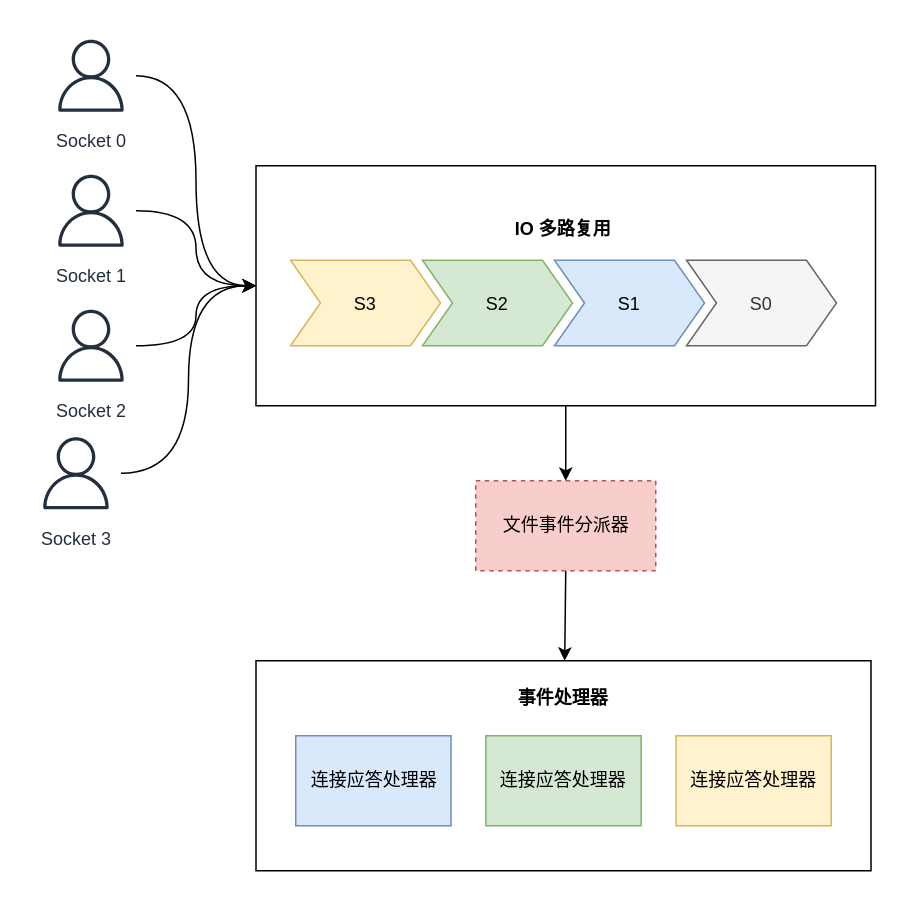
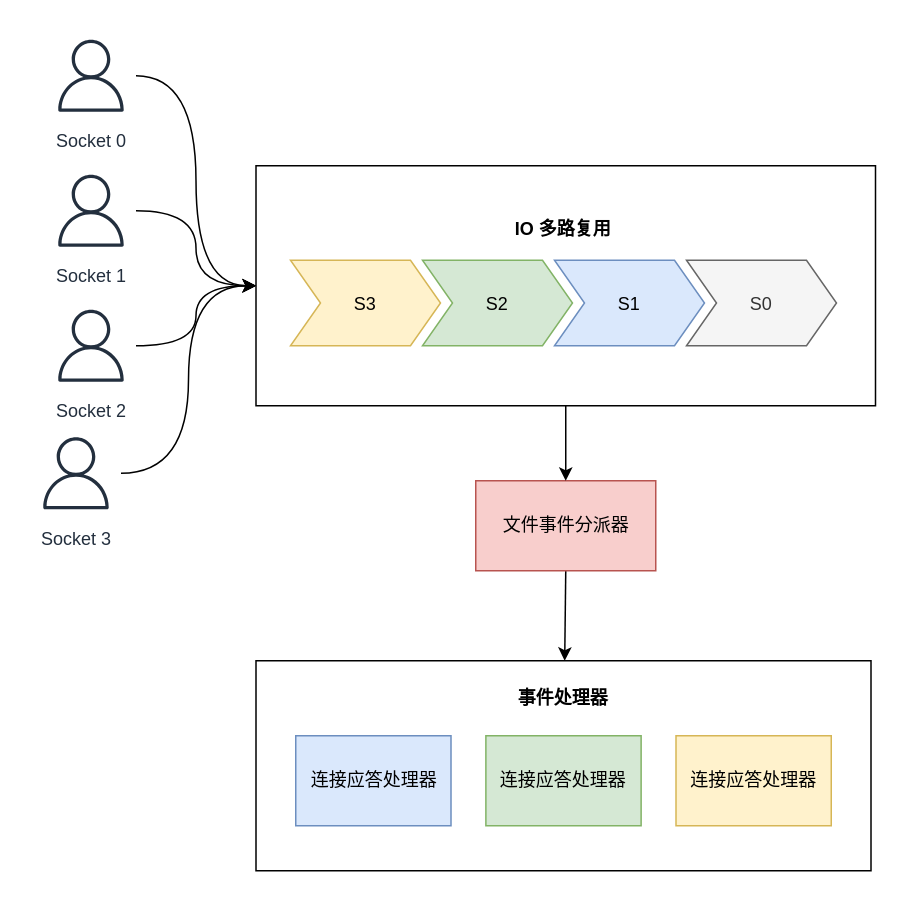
(566, 526) -> (566, 526)
